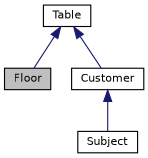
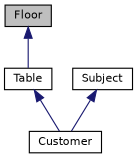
(44, 52) -> (28, 53)
(108, 116) -> (81, 116)
